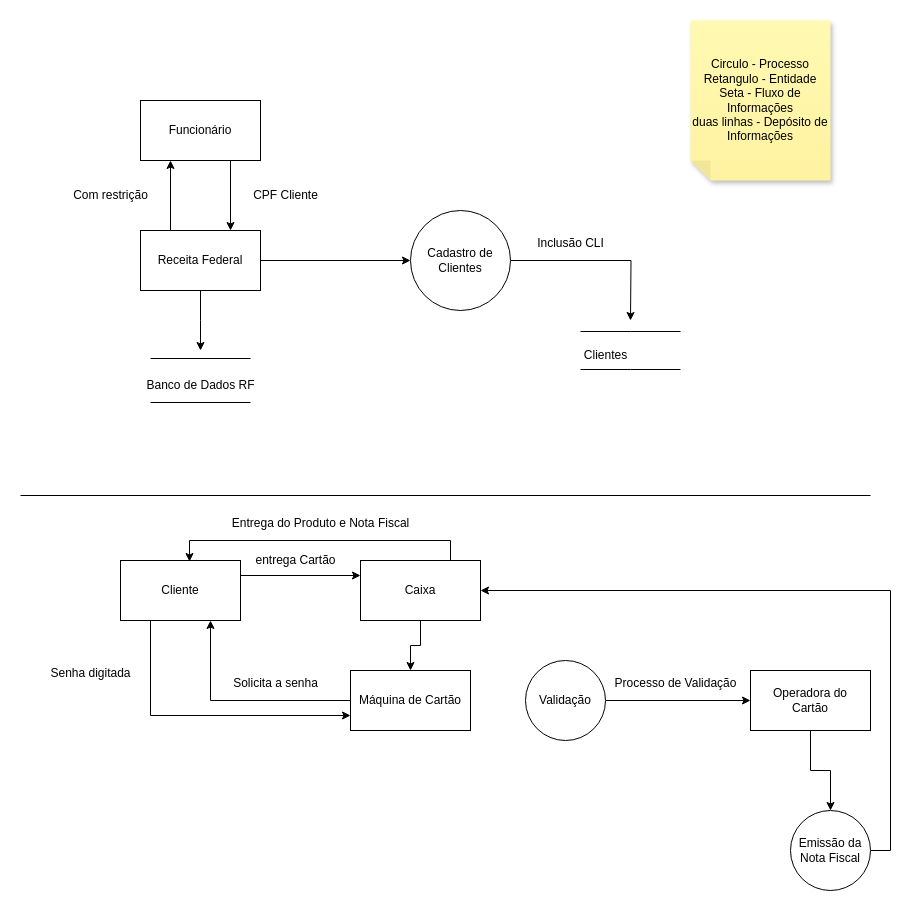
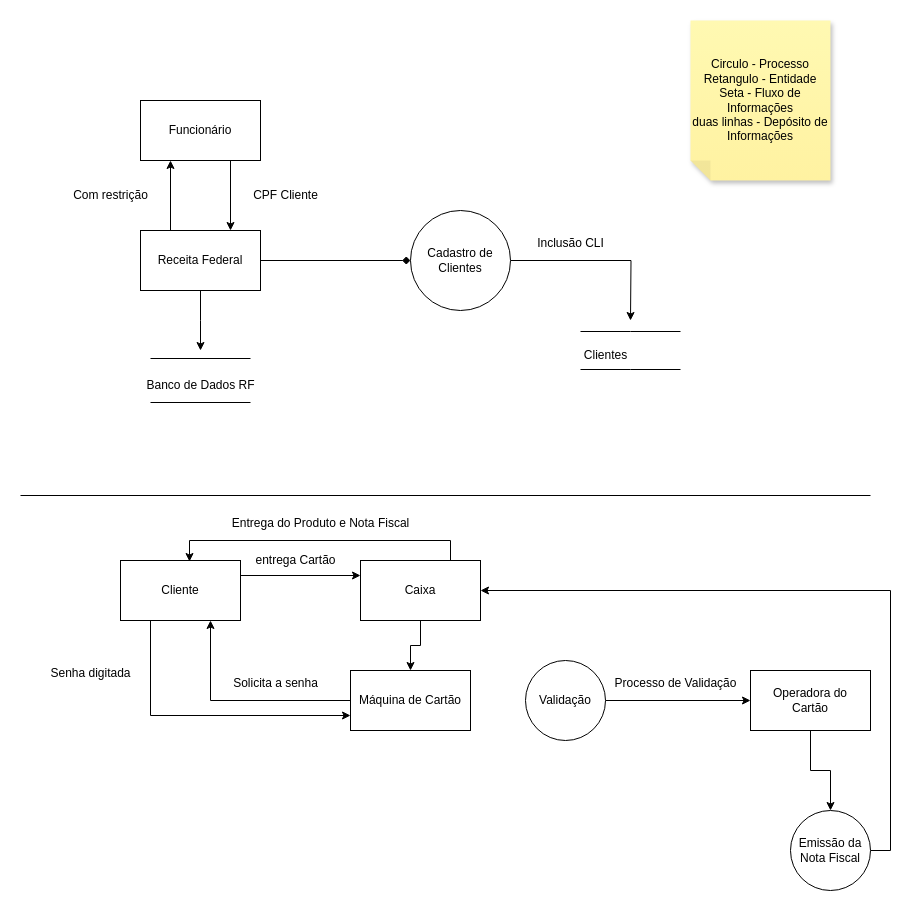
(402, 261) -> (402, 261)
